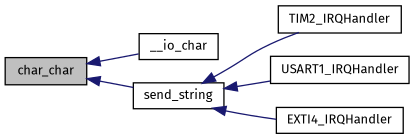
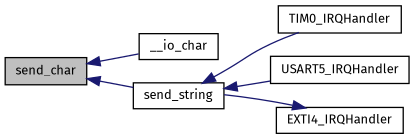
(340, 19) -> (340, 19)
(340, 70) -> (340, 70)
(46, 71) -> (46, 71)
(251, 115) -> (259, 99)
